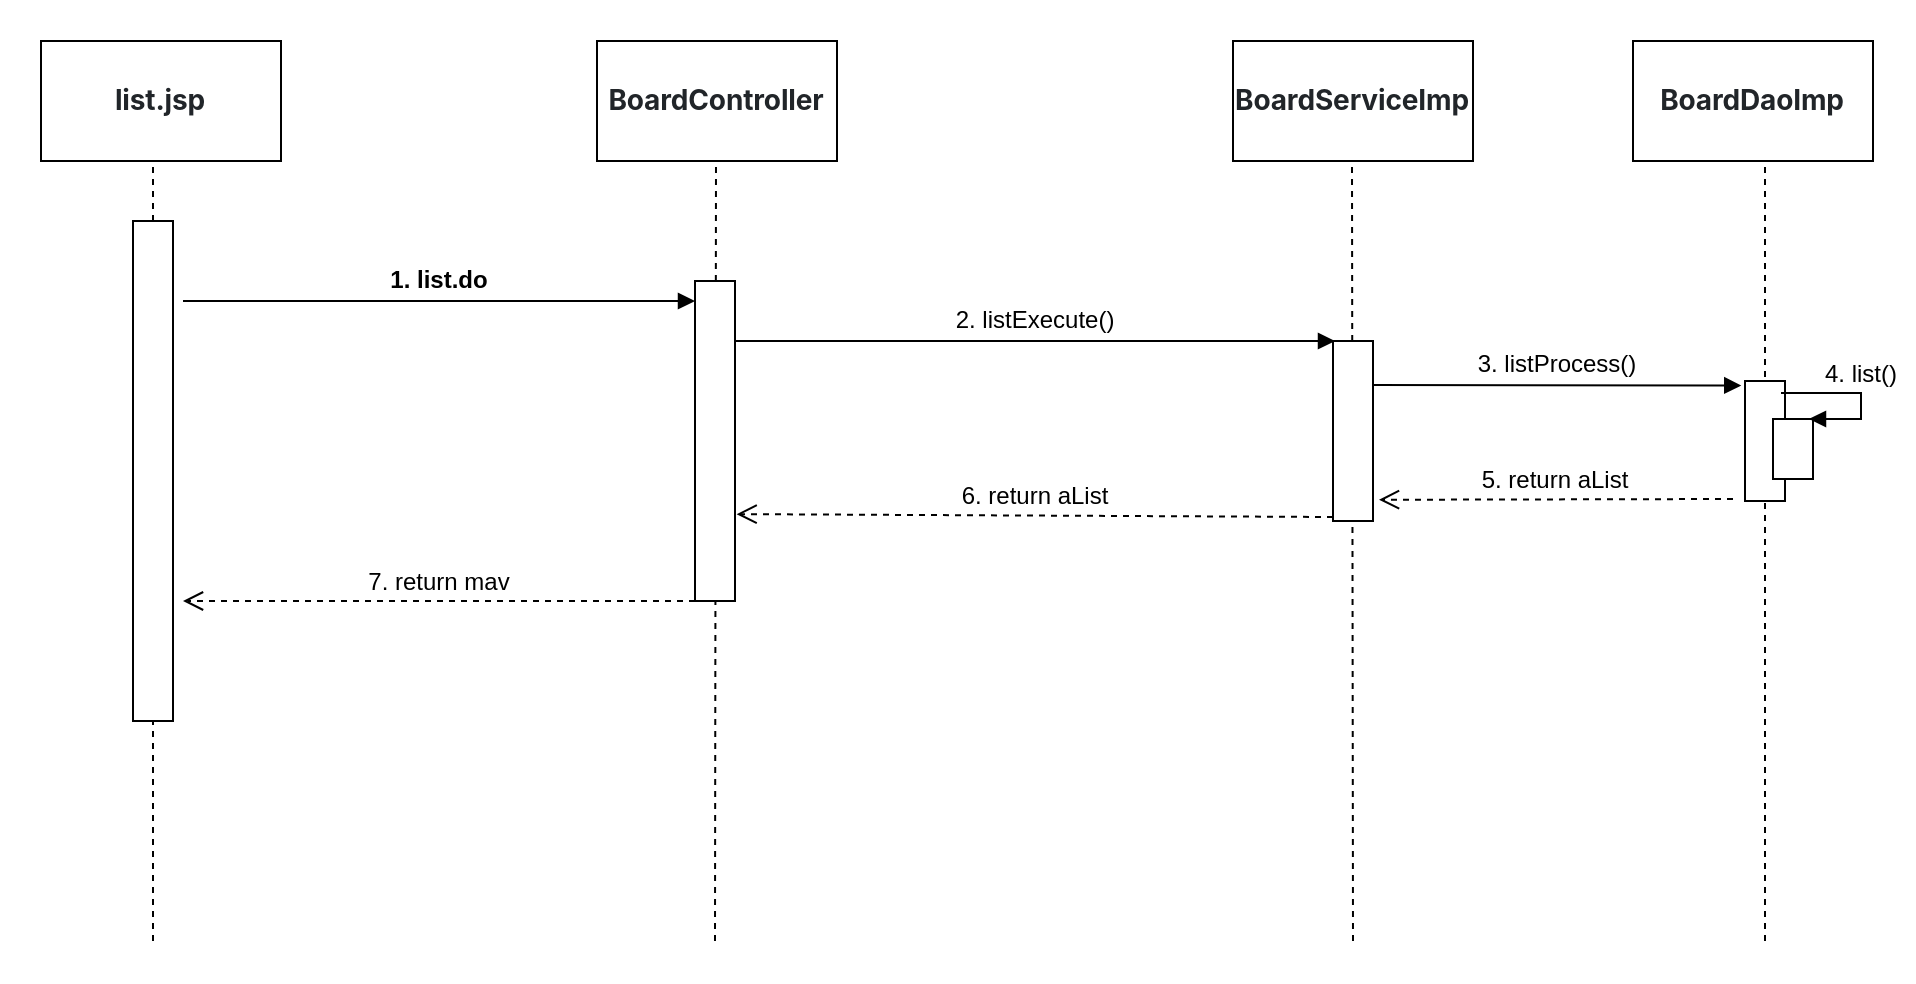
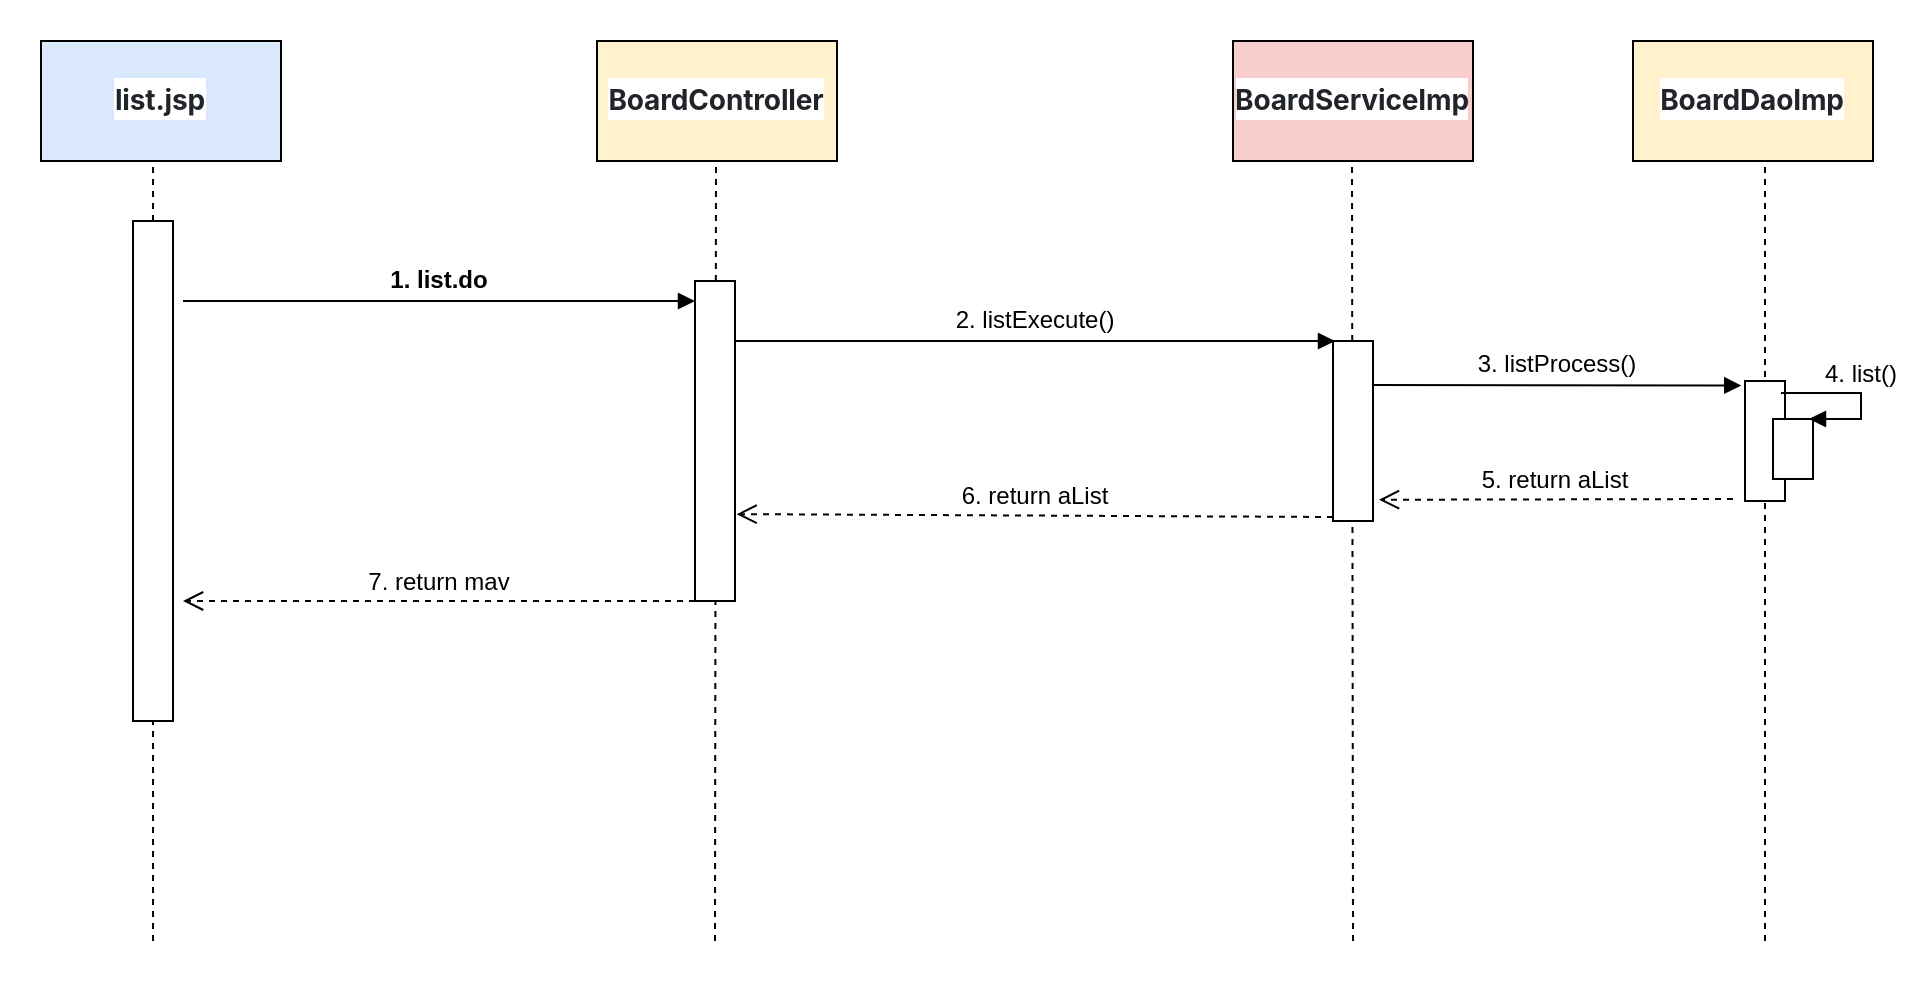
(161, 101) -> (161, 101)
(717, 101) -> (717, 101)
(1353, 101) -> (1353, 101)
(1753, 101) -> (1753, 101)
